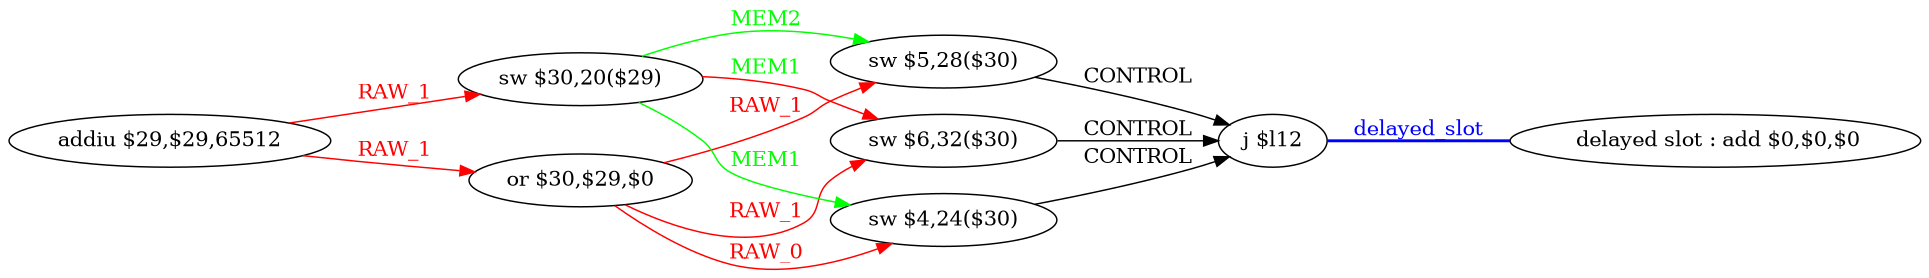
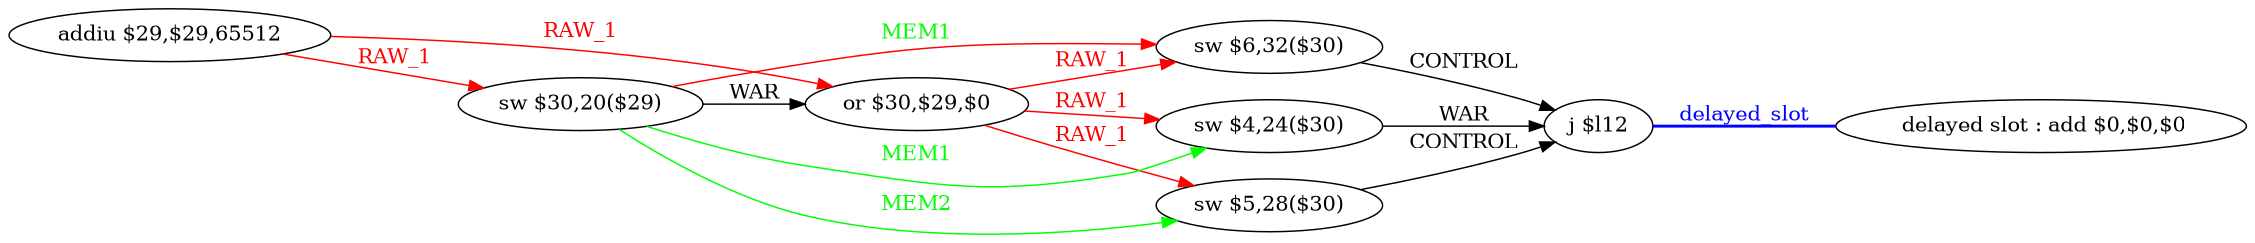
none -> (747, 104)
(1138, 158) -> (1463, 115)
(766, 253) -> (1092, 102)
